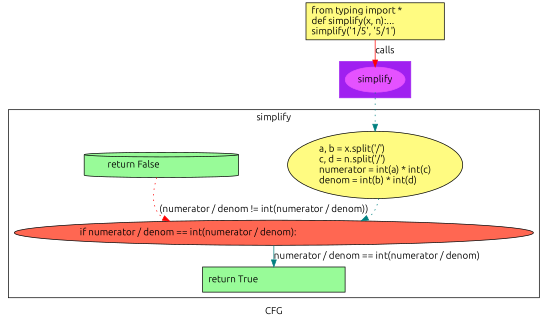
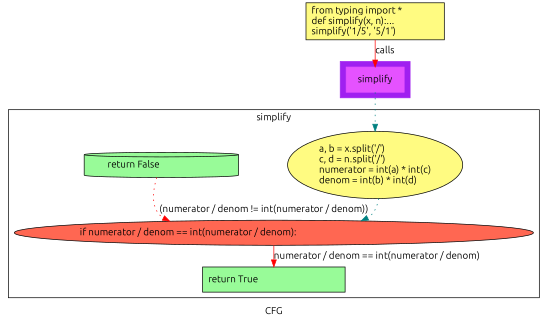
(375, 80) -> (375, 80)
(274, 252) -> (274, 252)
